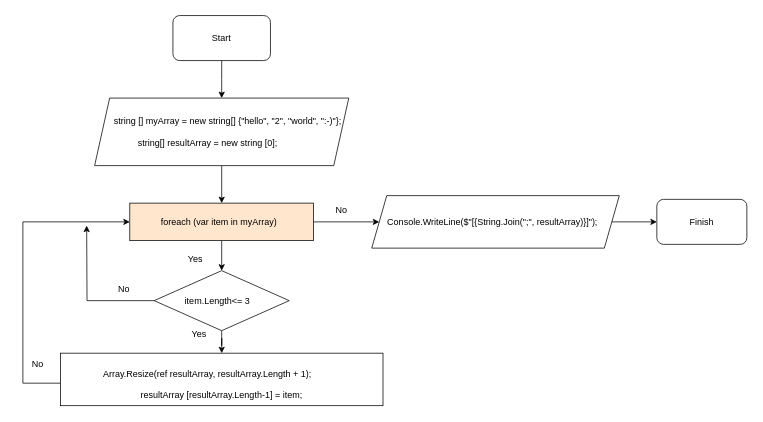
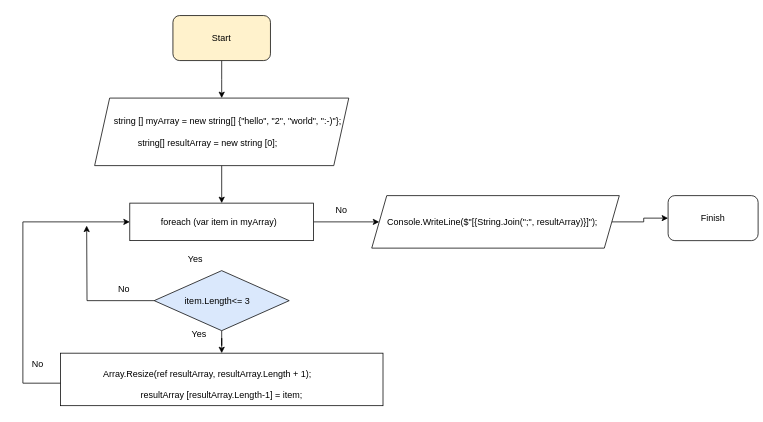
(222, 38) -> (222, 38)
(222, 222) -> (222, 222)
(702, 222) -> (713, 218)
(222, 252) -> none
(222, 300) -> (222, 300)
